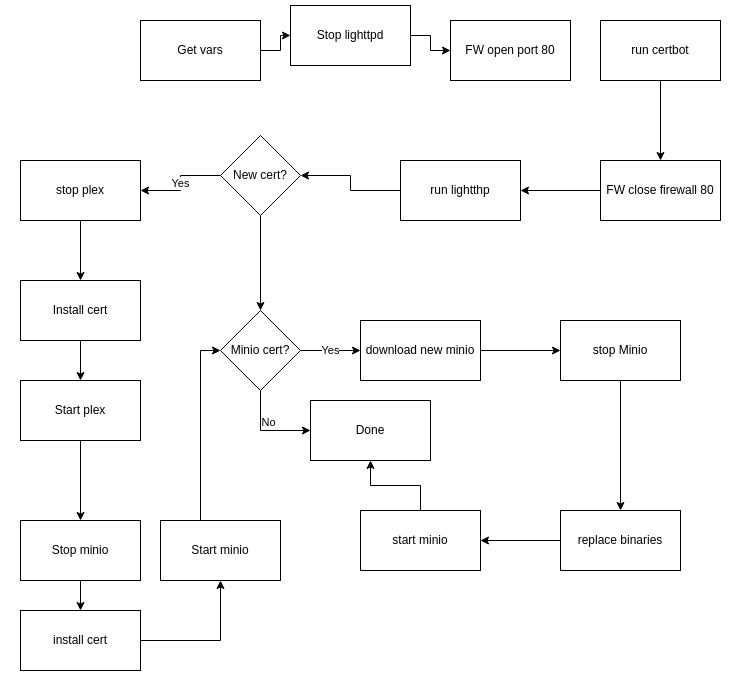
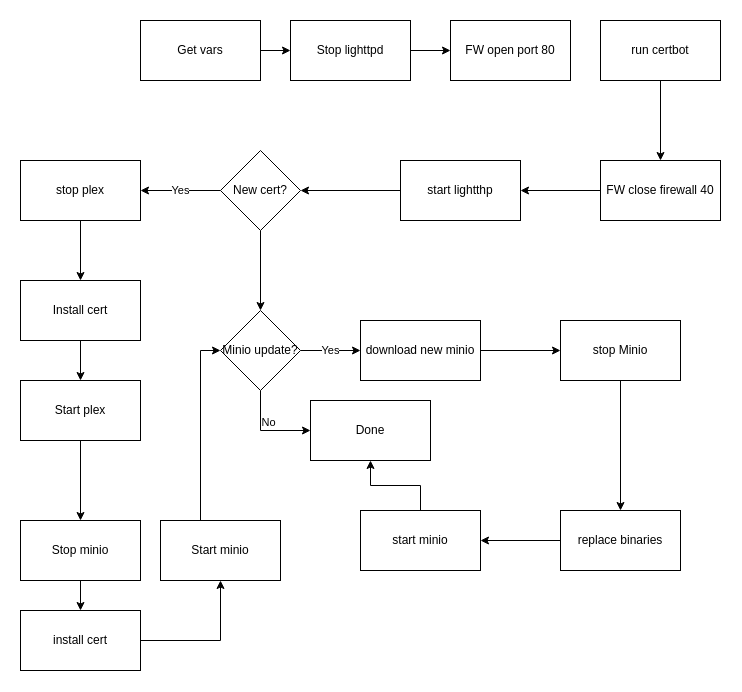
(351, 36) -> (351, 51)
(261, 176) -> (261, 191)
(461, 191) -> (461, 191)
(661, 191) -> (661, 191)
(261, 351) -> (261, 351)
